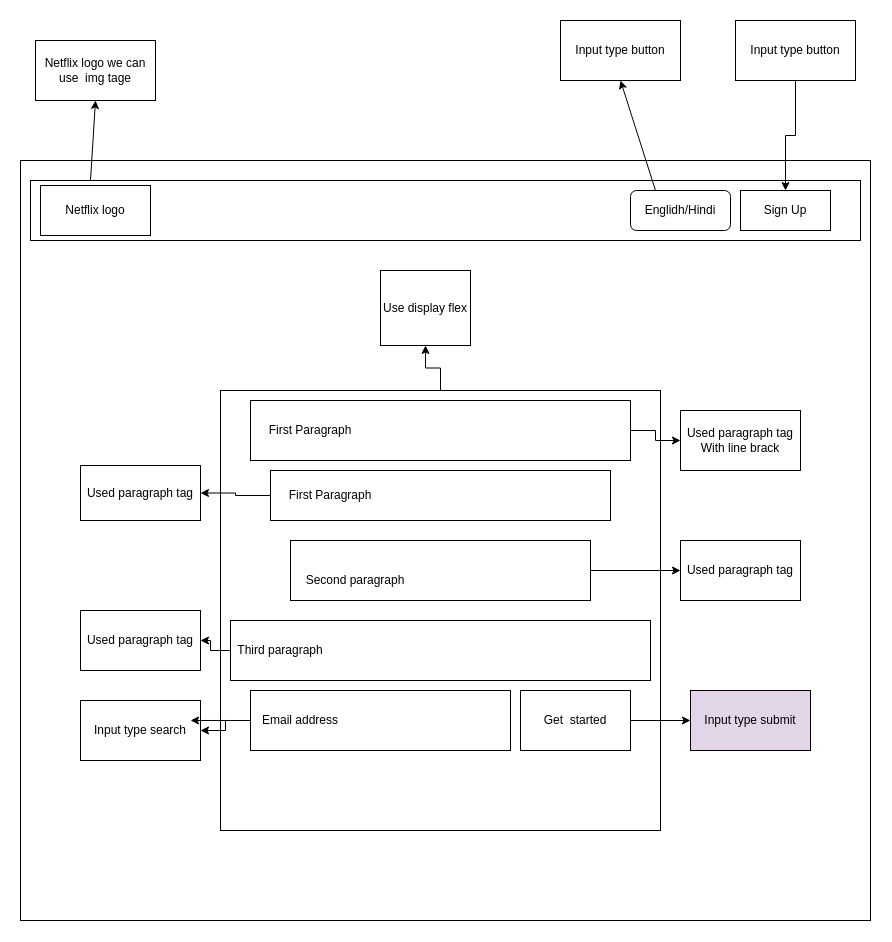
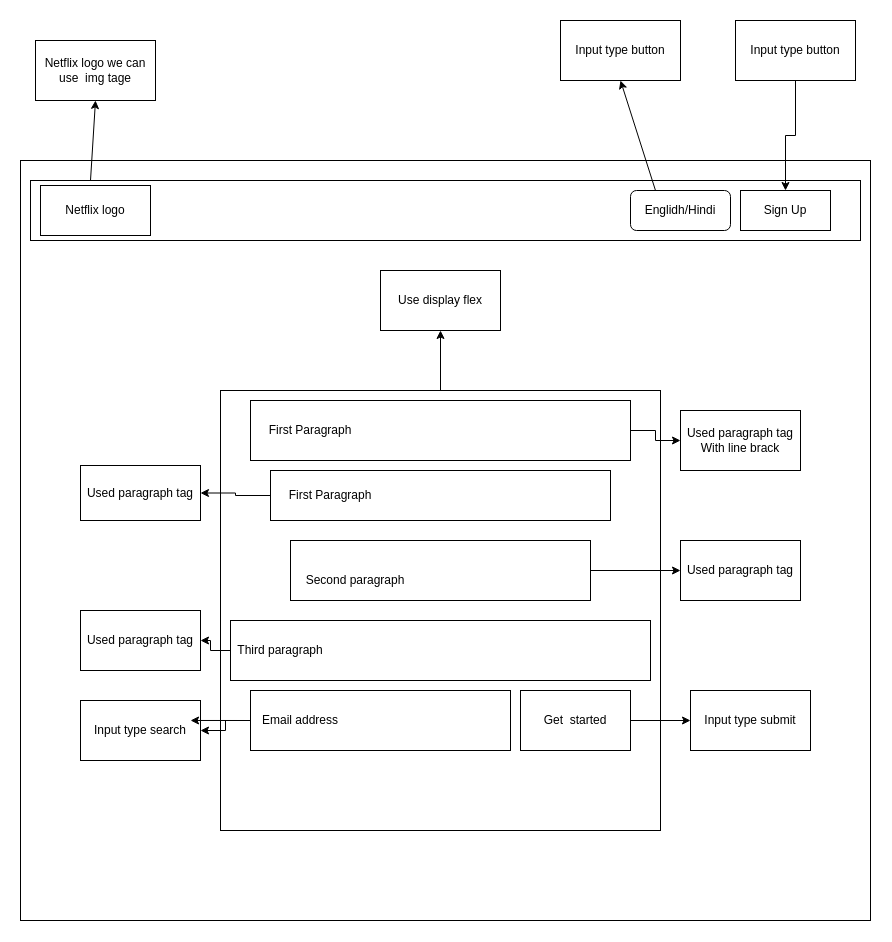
(426, 308) -> (441, 301)
(751, 721) -> (751, 721)
